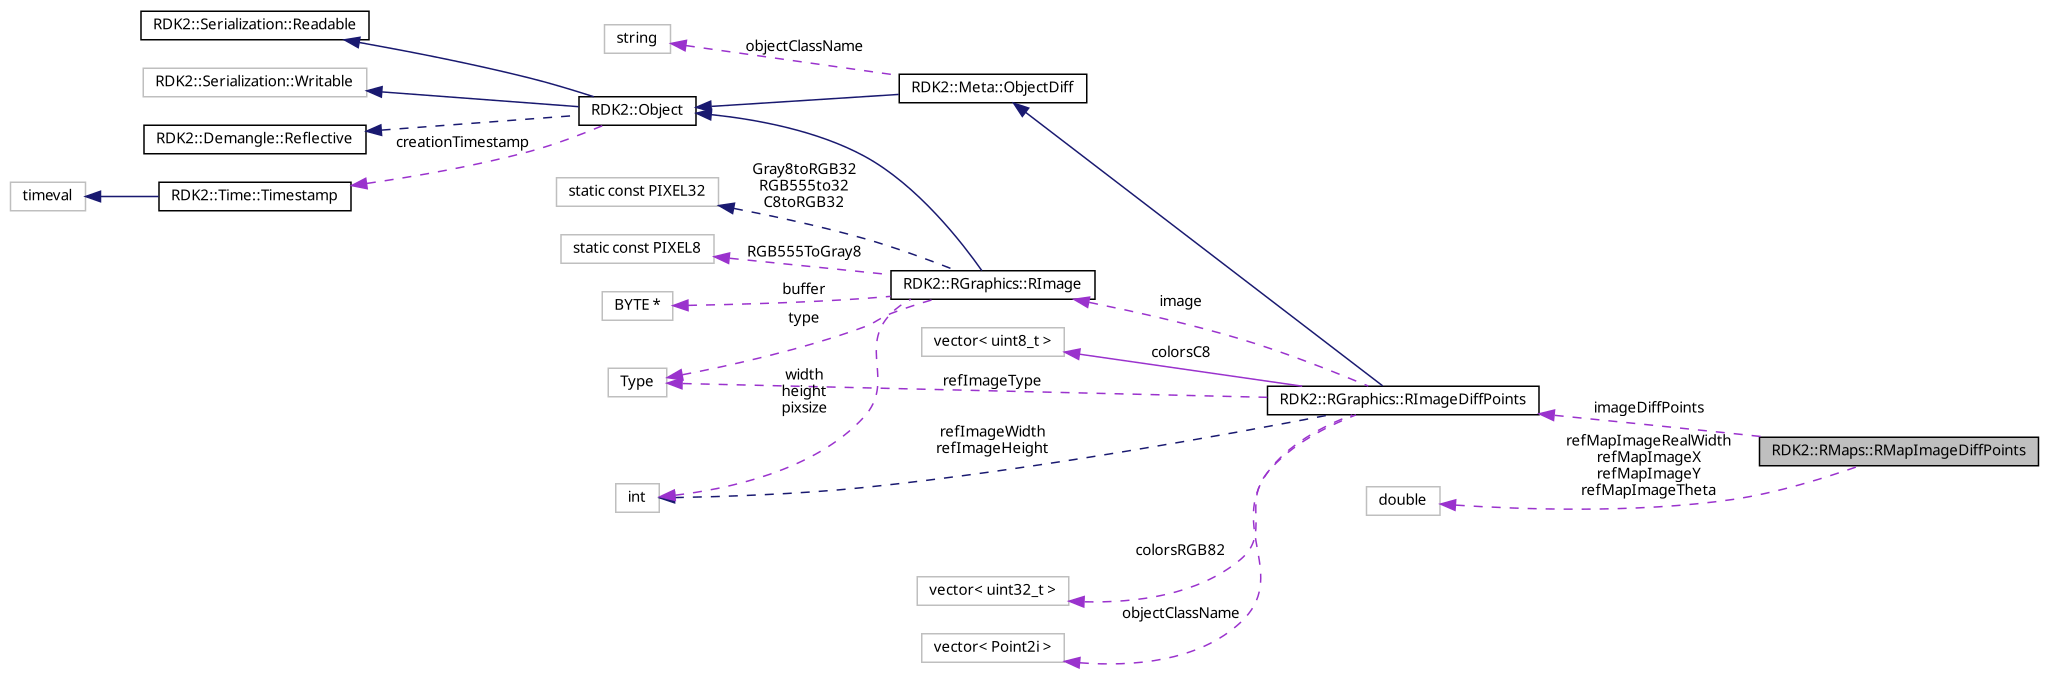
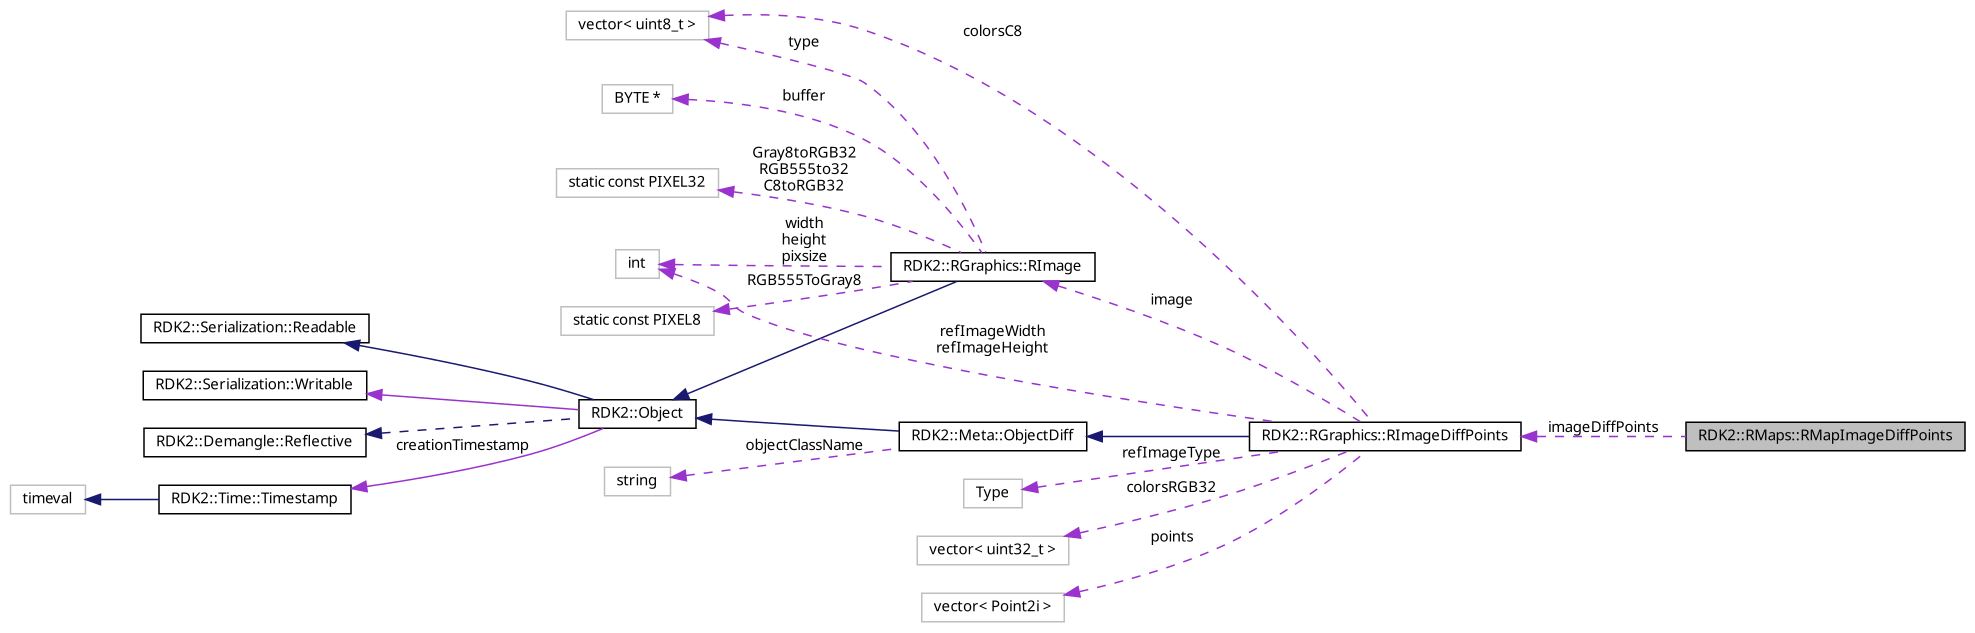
(255, 82) -> (255, 386)
(480, 99) -> (480, 402)
(487, 162) -> (487, 465)
(847, 234) -> (850, 212)
(811, 344) -> (888, 102)
(1191, 370) -> (1087, 151)
(1004, 470) -> (968, 372)
(1403, 501) -> none
(1181, 551) -> (1172, 488)
(1181, 614) -> (1172, 538)
